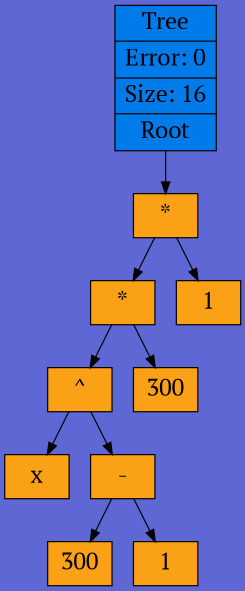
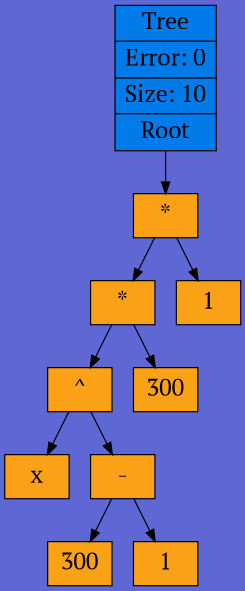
(166, 95) -> (166, 95)
